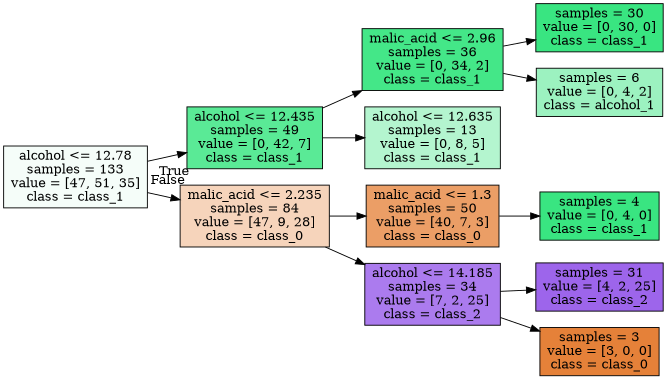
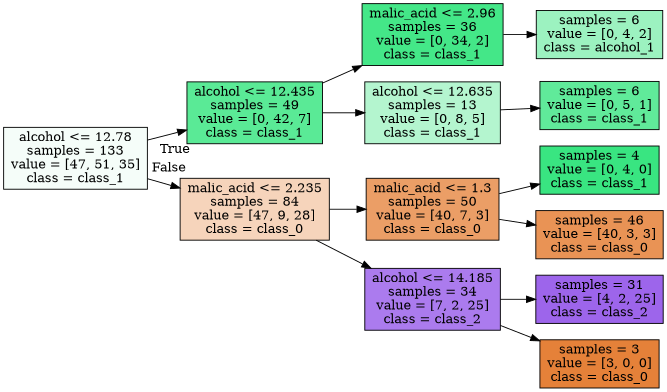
(600, 28) -> none
none -> (600, 106)
none -> (600, 235)
